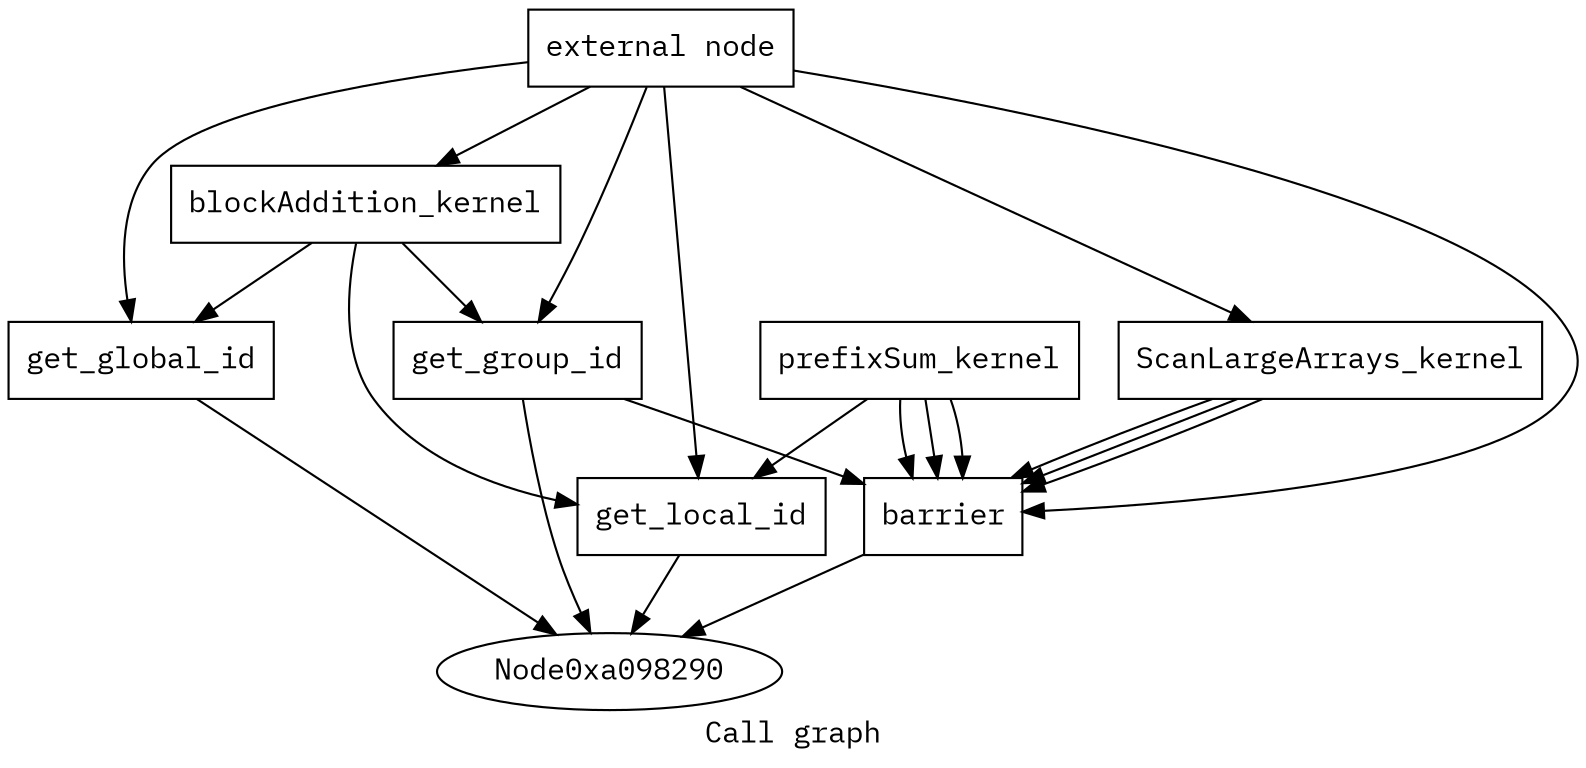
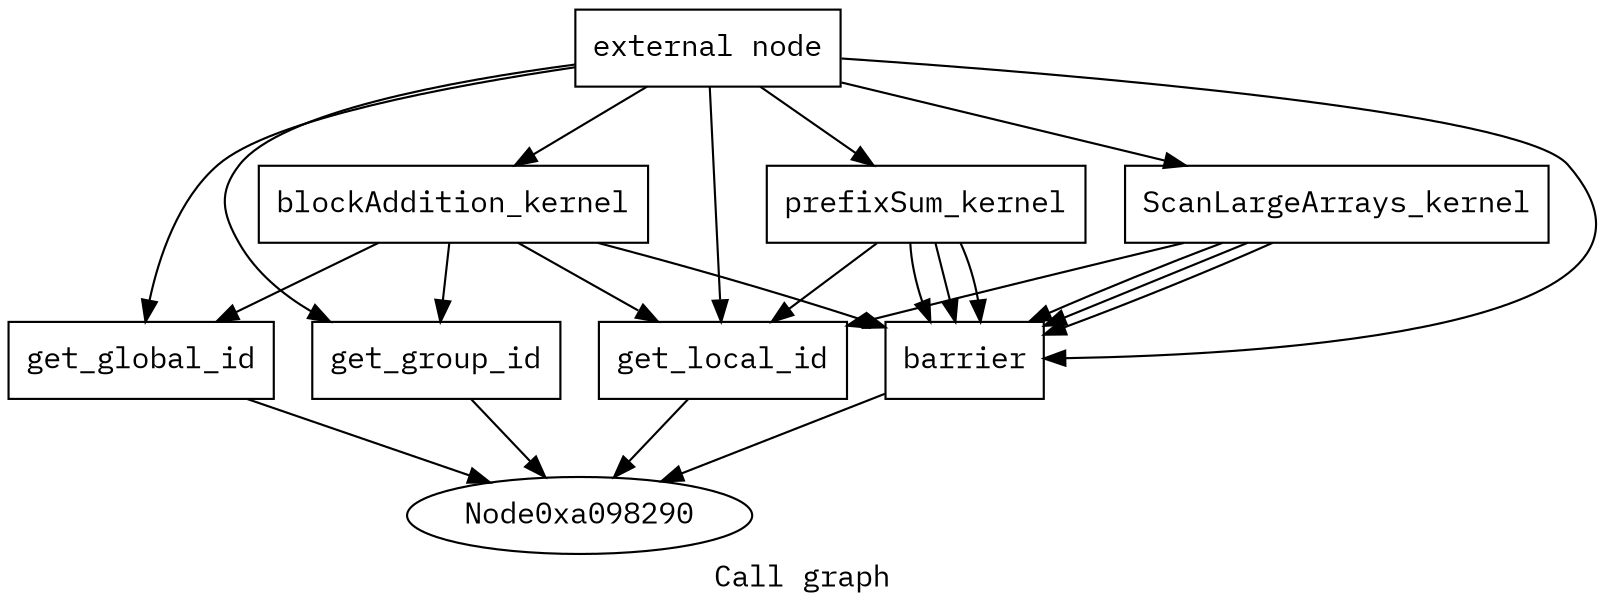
none -> (808, 120)
none -> (1026, 281)
(734, 437) -> (738, 282)
